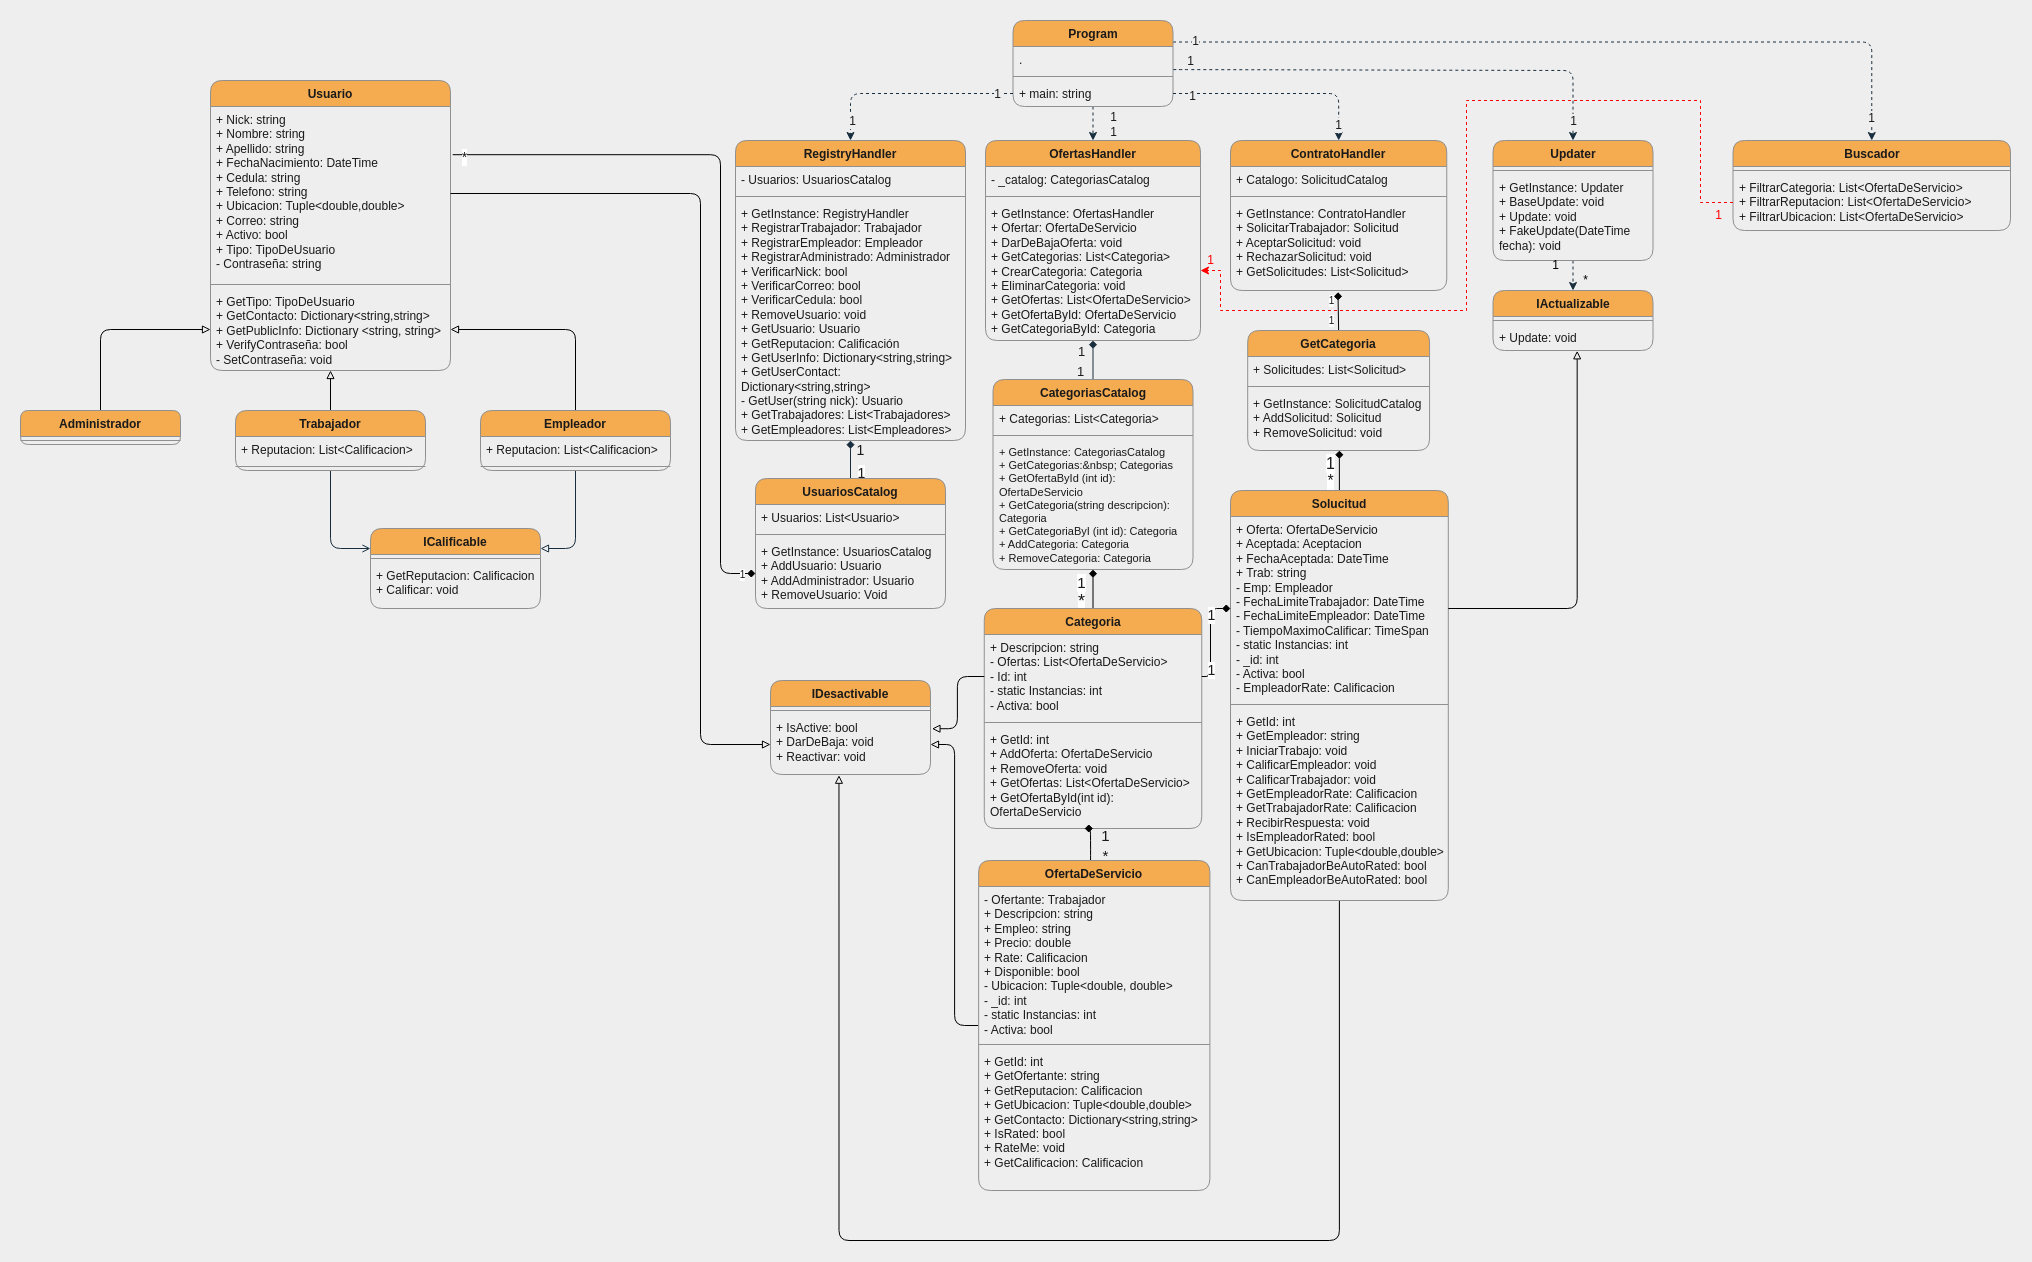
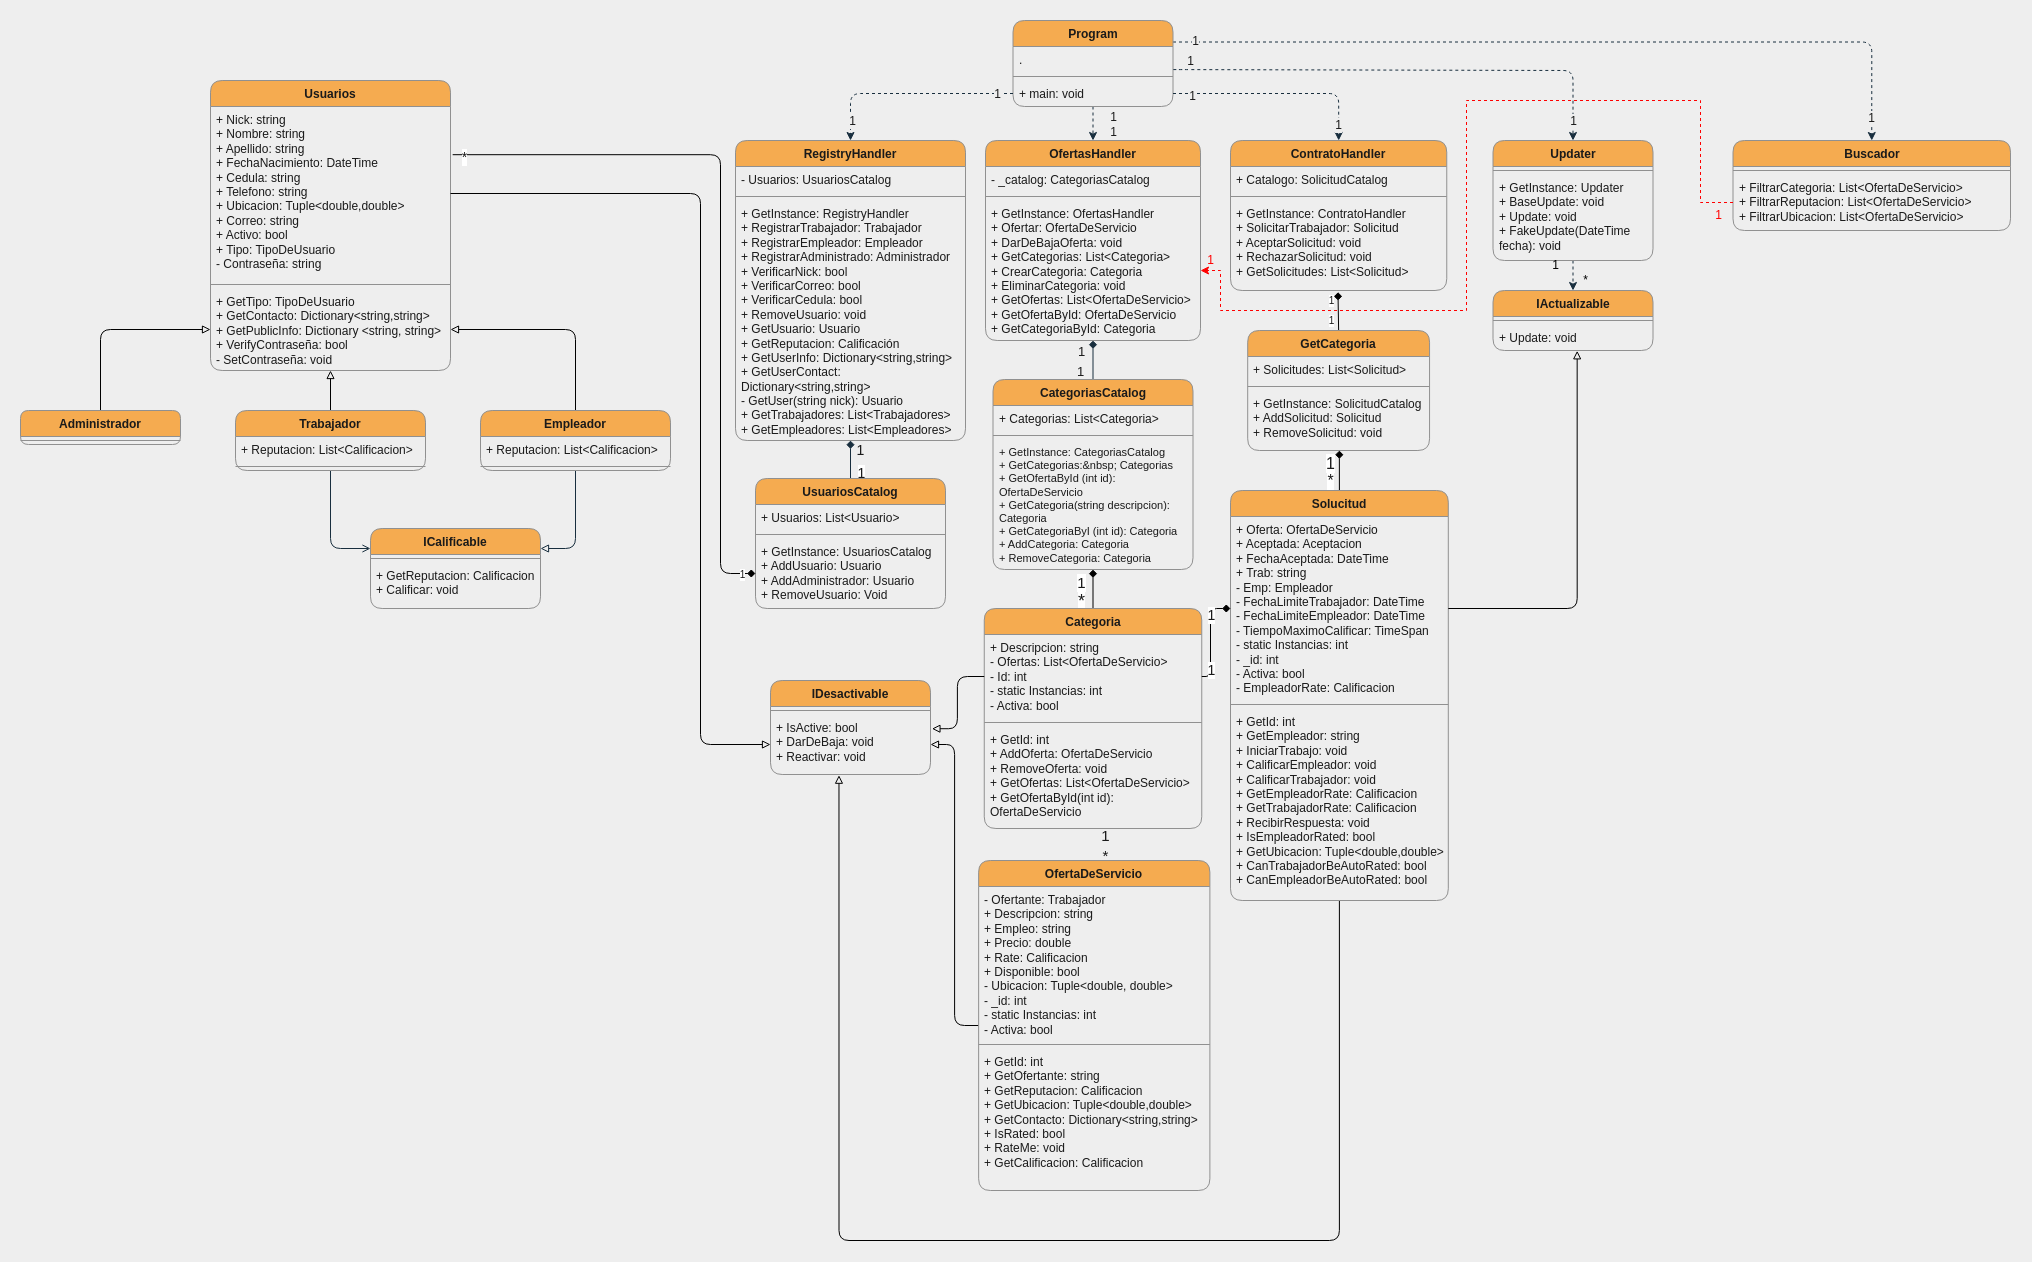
(331, 95) -> (331, 95)
(1059, 95) -> (1052, 95)
(1091, 844) -> none
